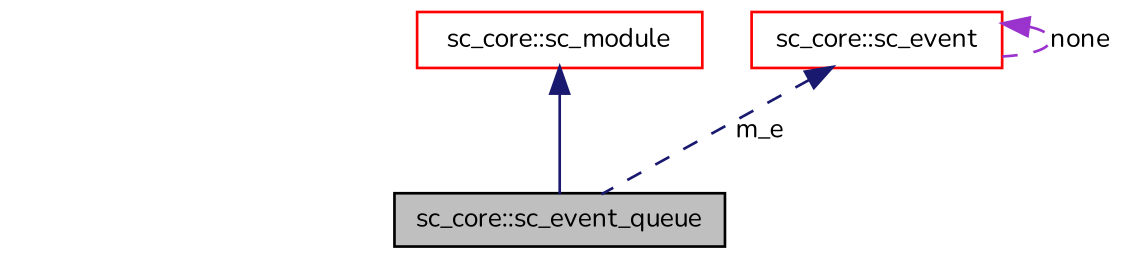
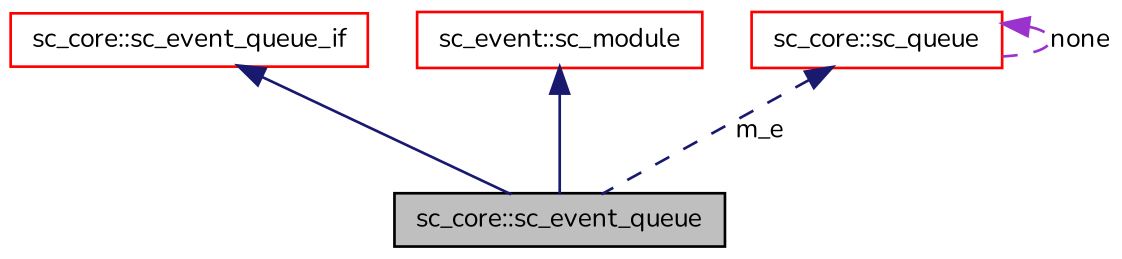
none -> (189, 40)
(560, 40) -> (560, 40)
(877, 40) -> (877, 40)
